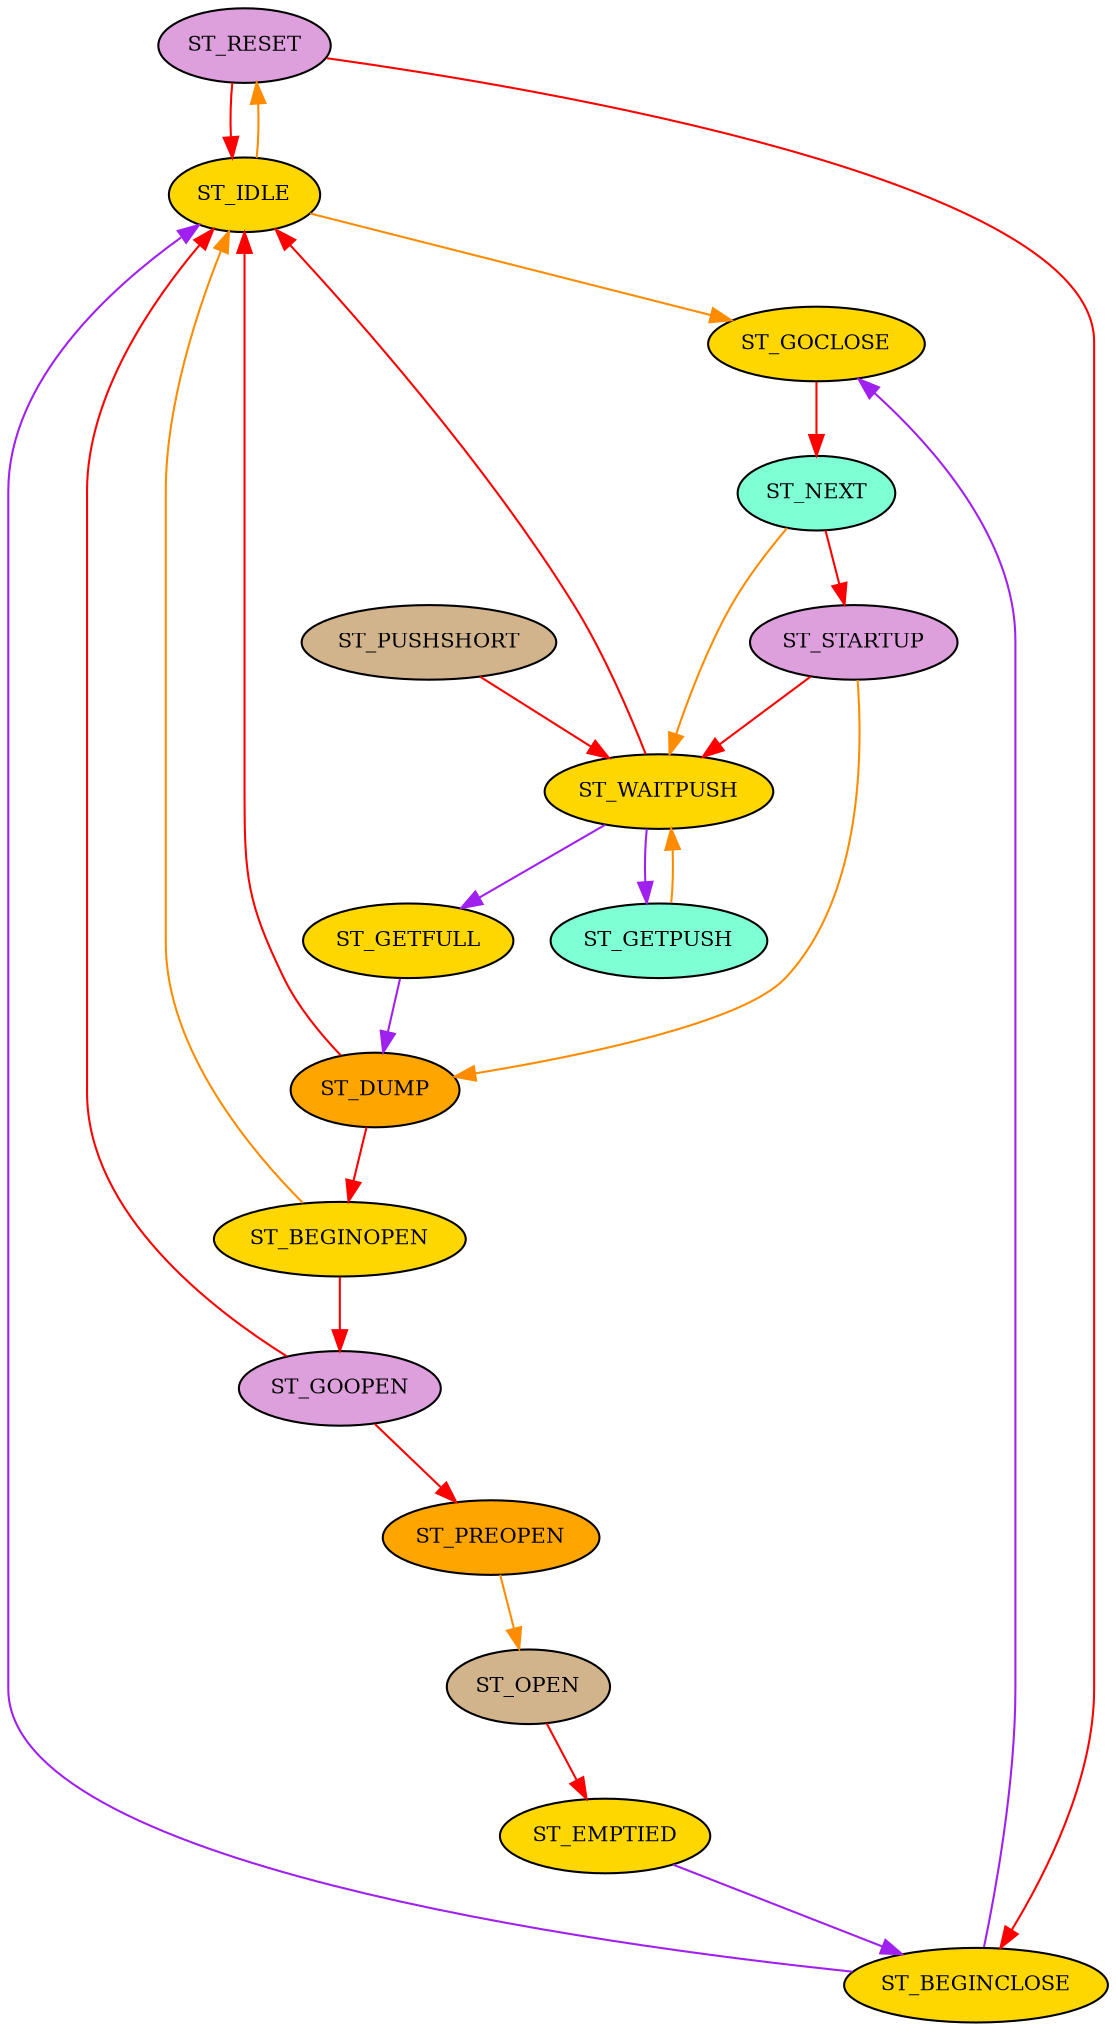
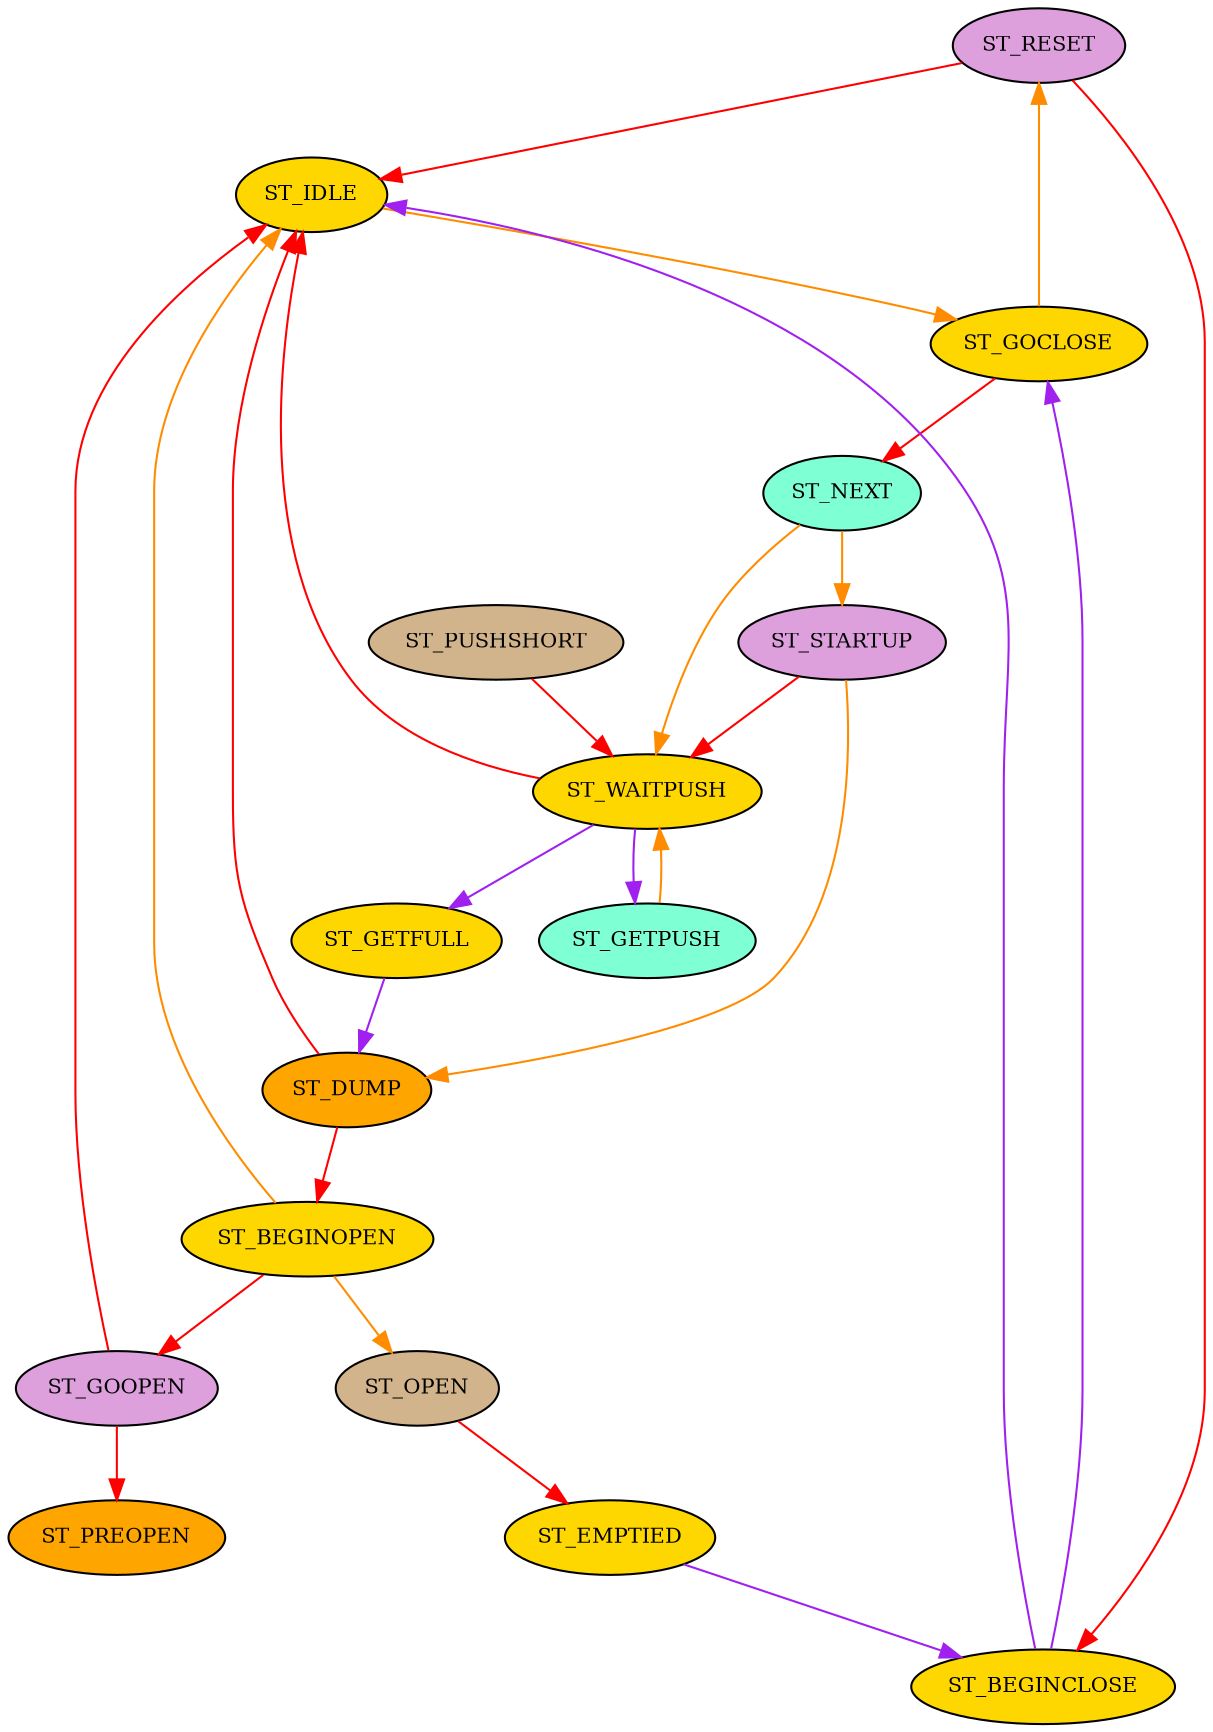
(258, 131) -> (1039, 205)
(832, 557) -> (842, 558)
(507, 1602) -> (356, 1306)
